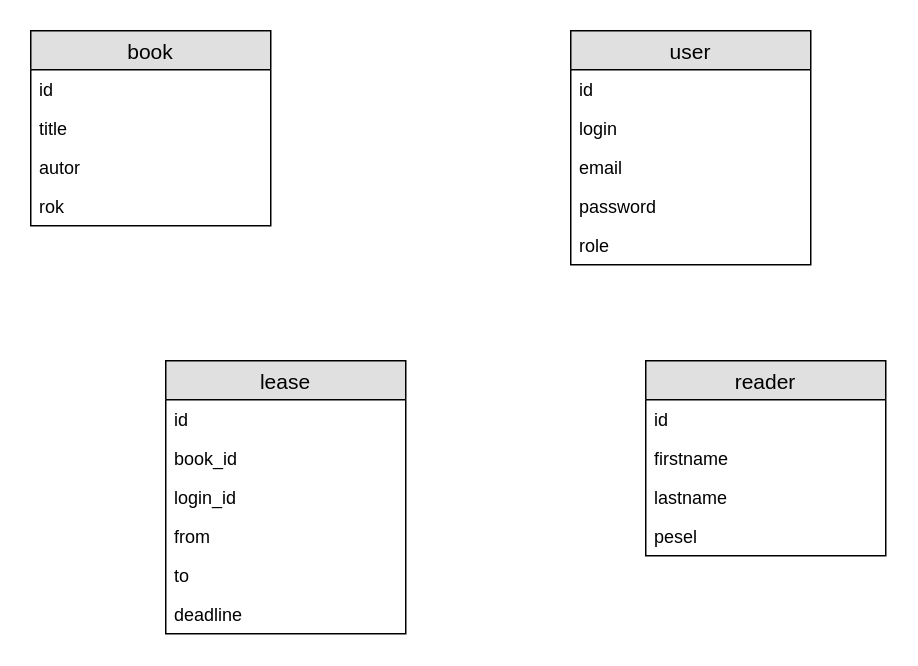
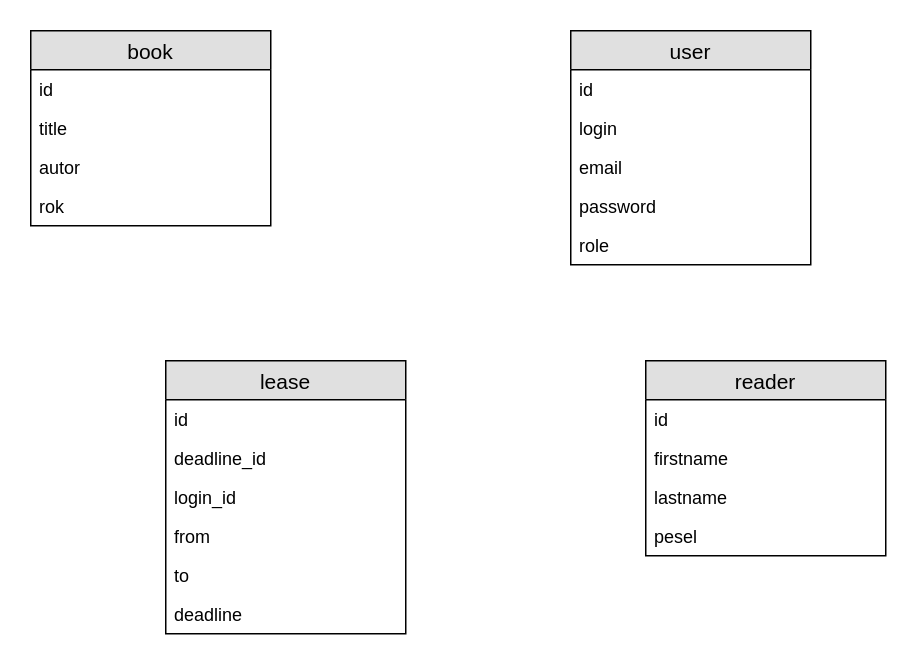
(207, 459) -> (222, 459)
